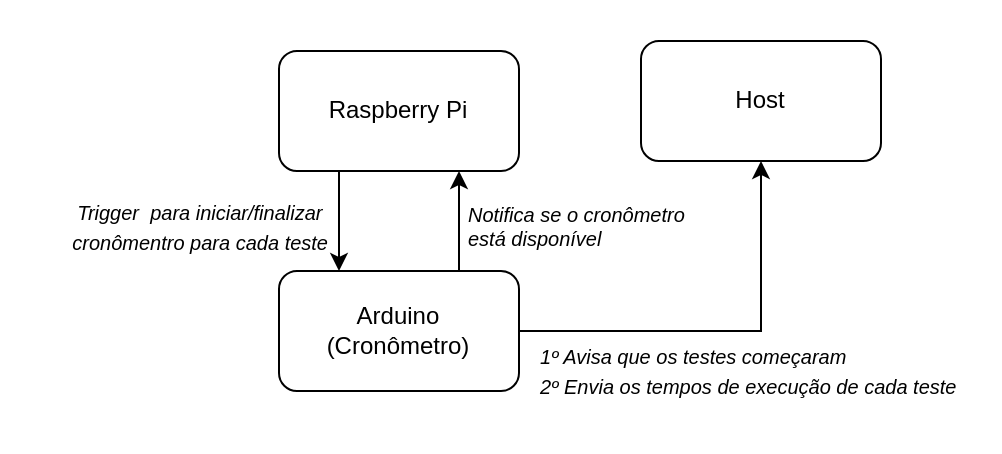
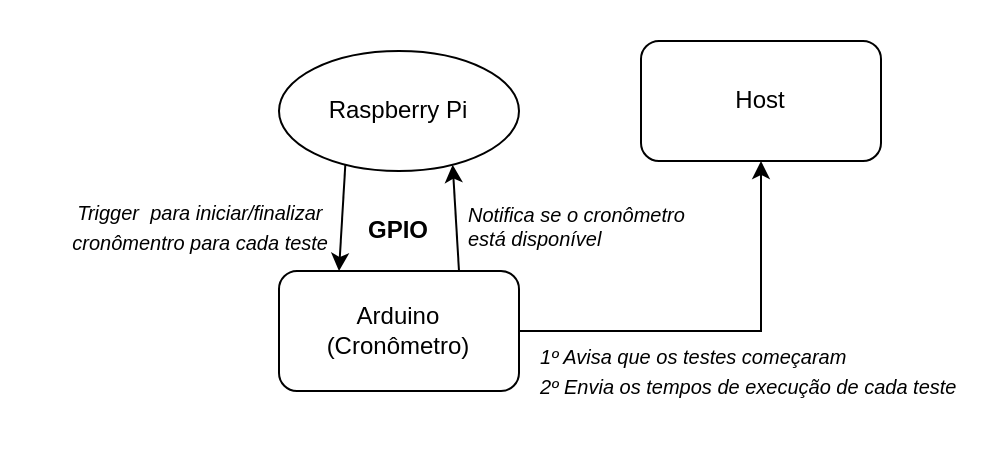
(399, 111) -> (399, 111)
none -> (399, 231)
